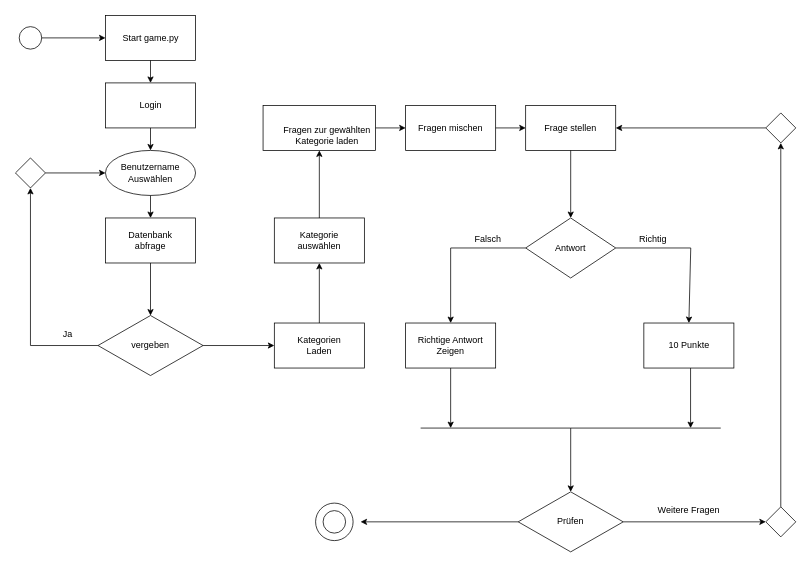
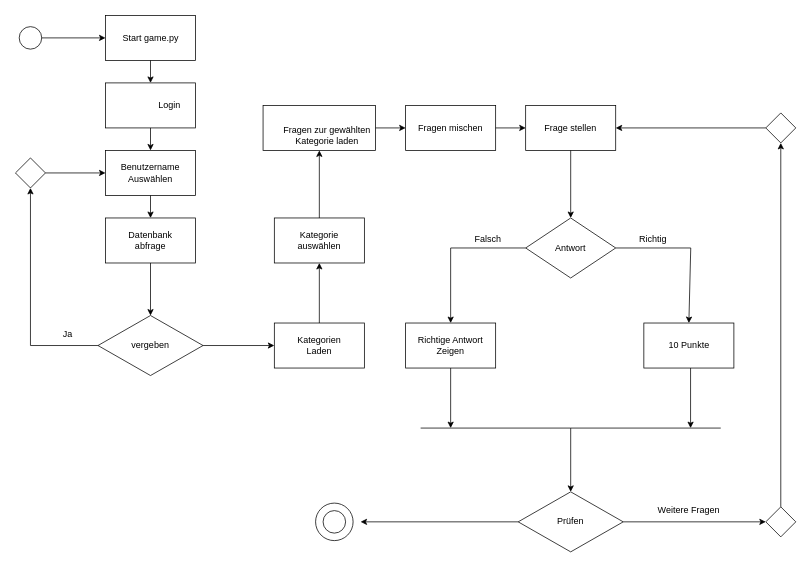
(150, 105) -> (169, 105)
(150, 173) -> (150, 173)
